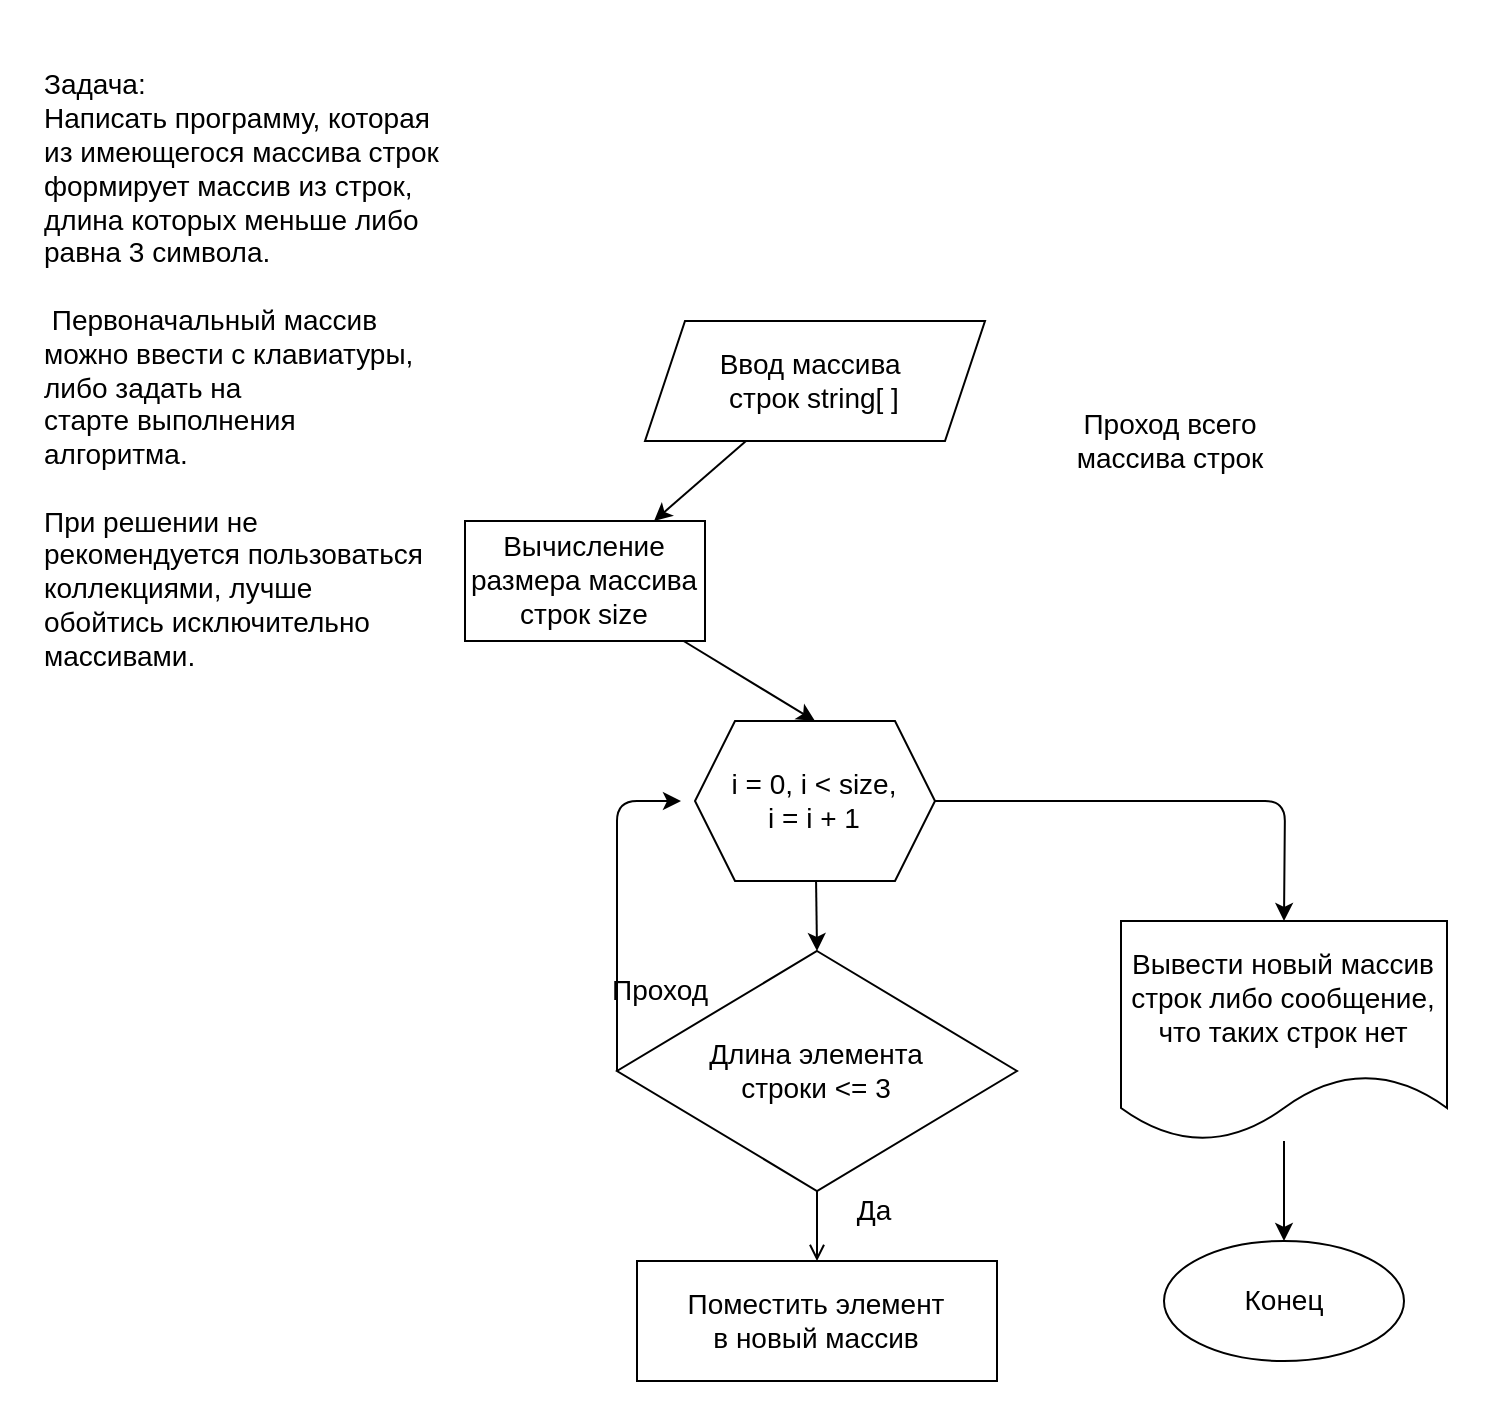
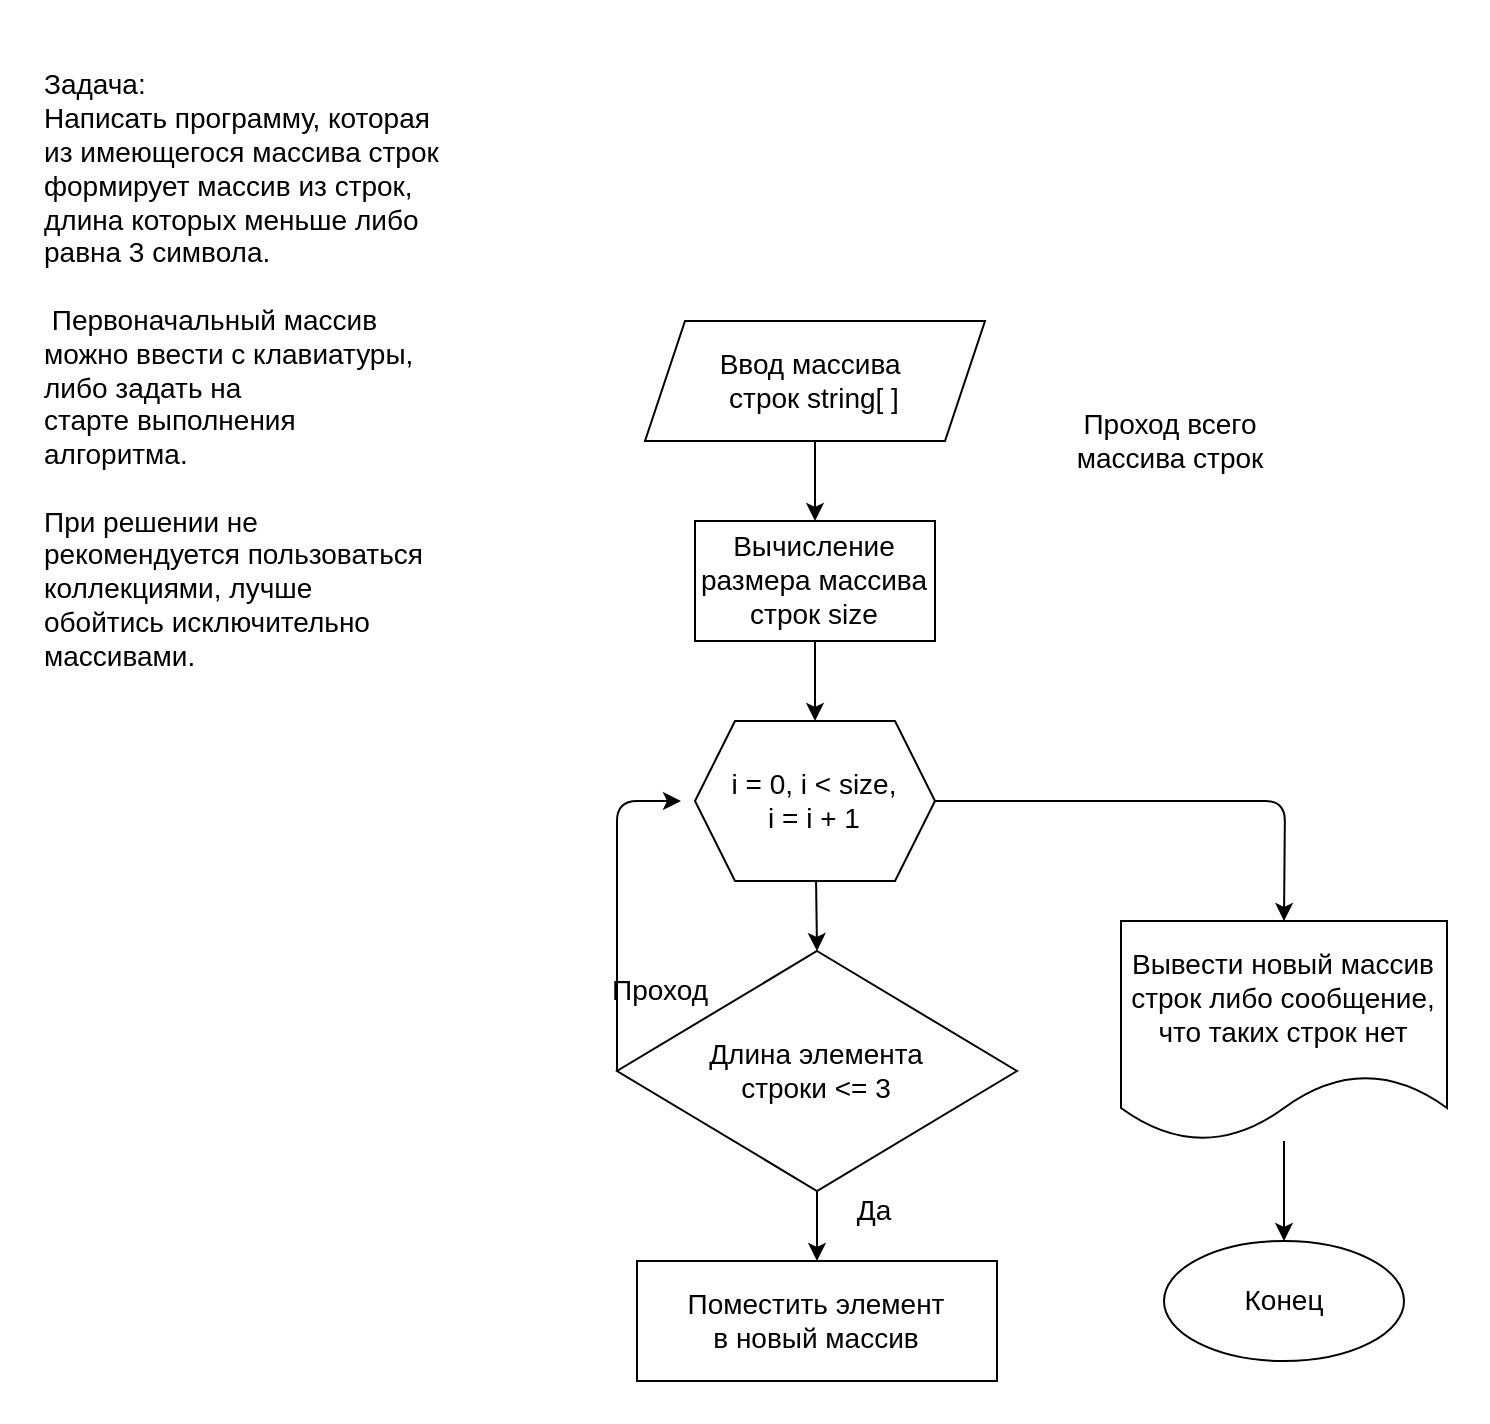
(585, 581) -> (815, 581)
(817, 1248) -> (817, 1246)
